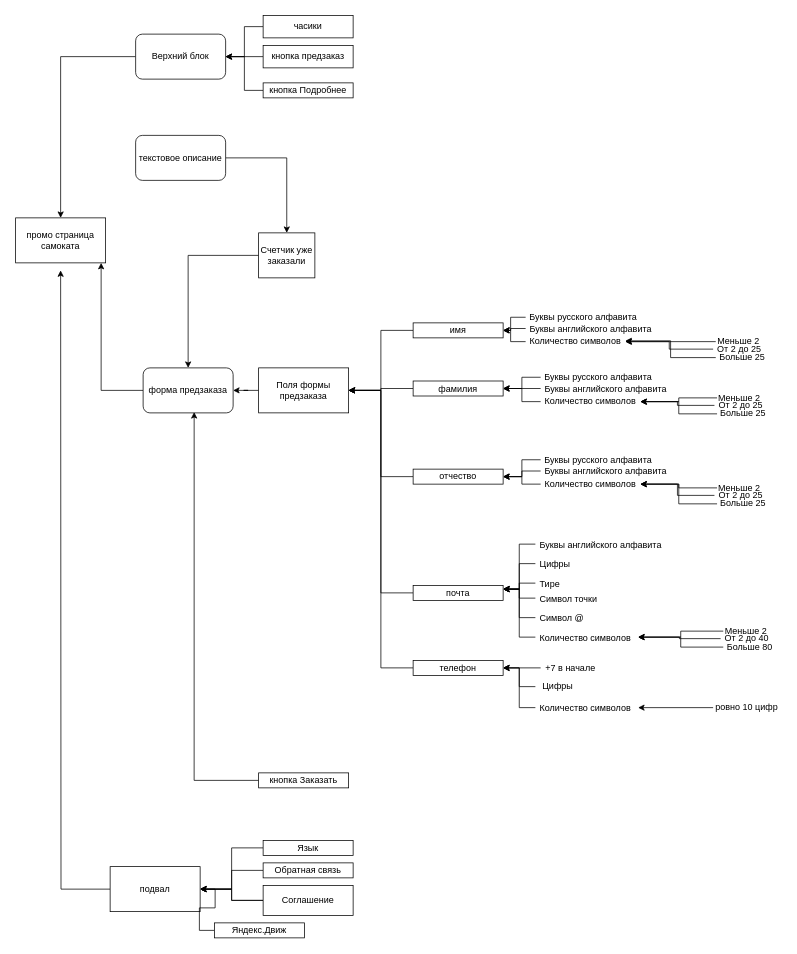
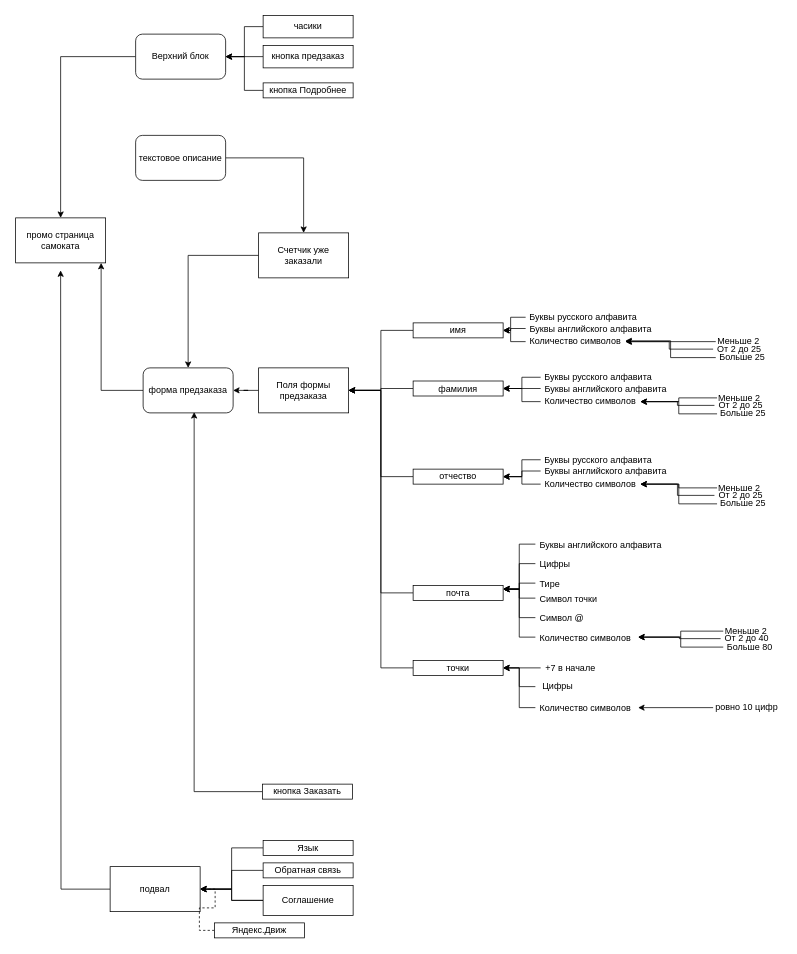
(287, 255) -> (303, 255)
(458, 668) -> (458, 668)
(303, 780) -> (307, 792)
(199, 911) -> (199, 911)
